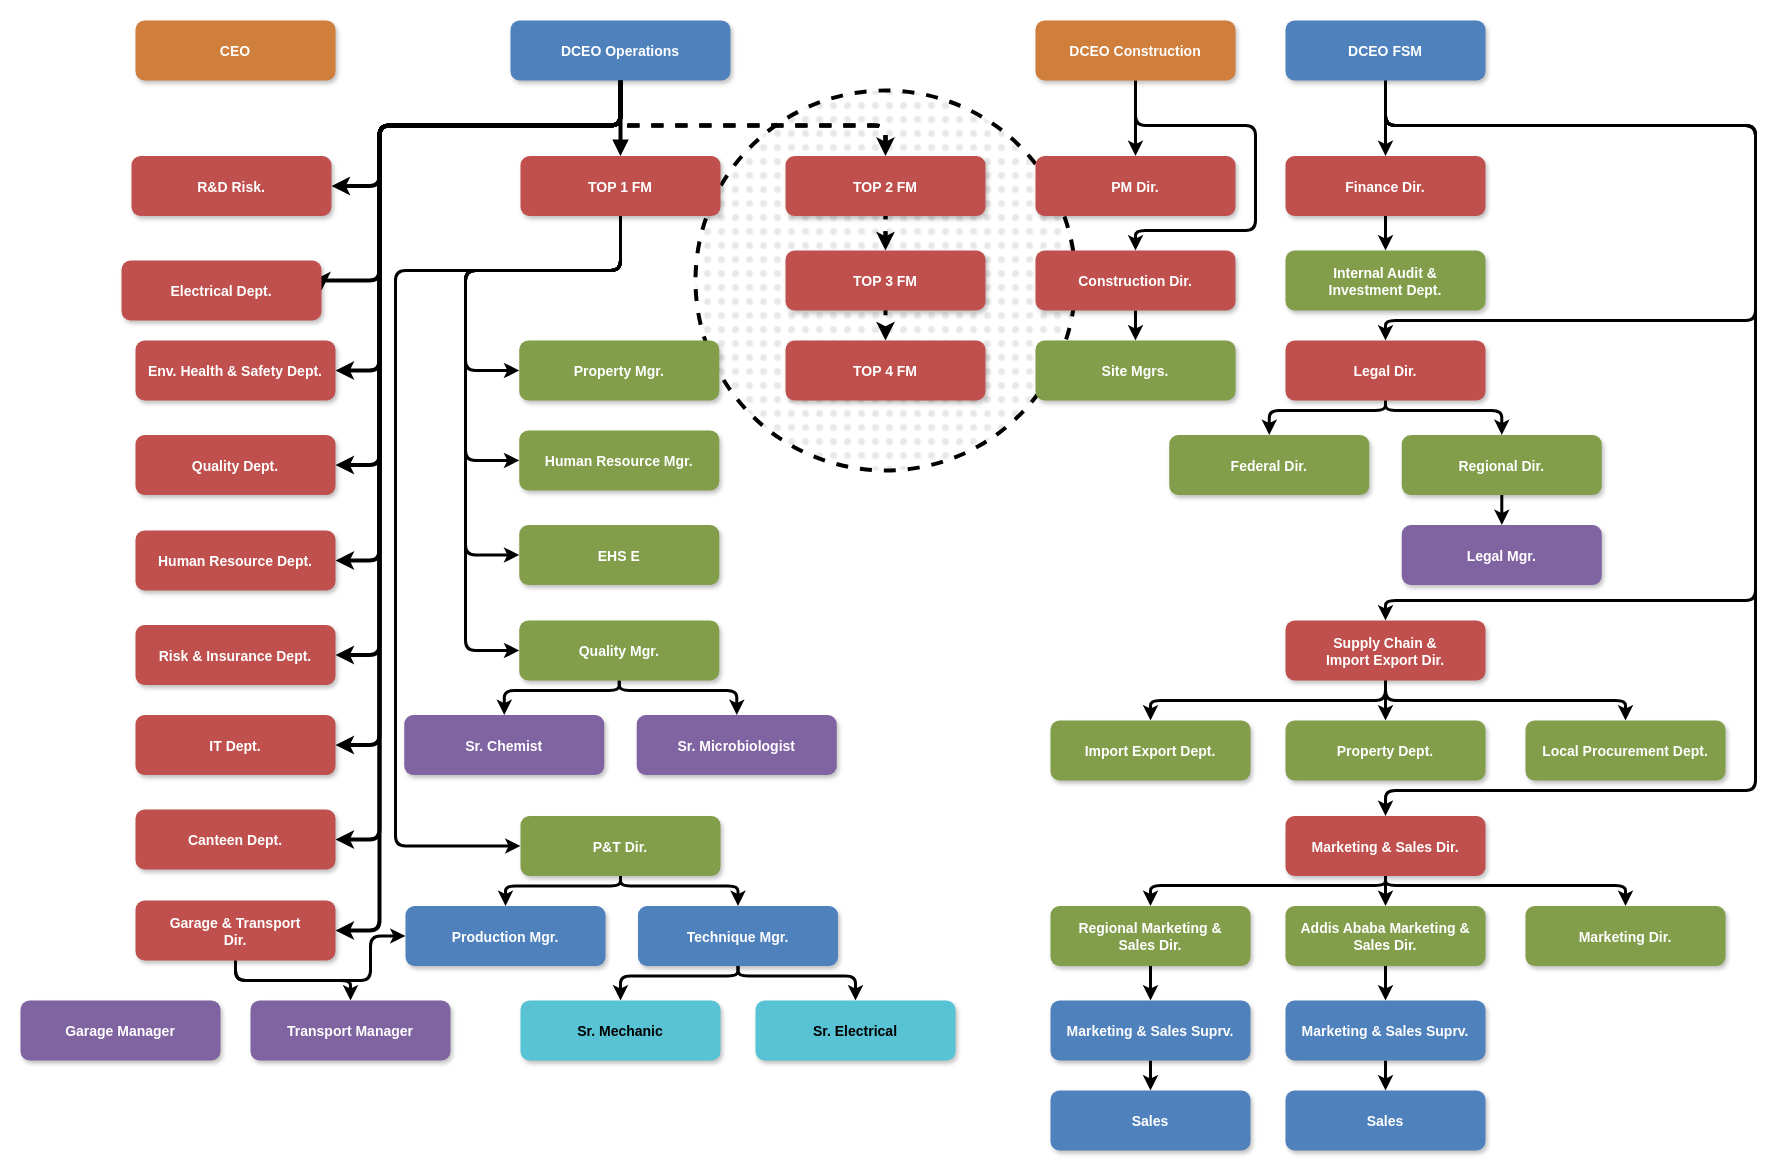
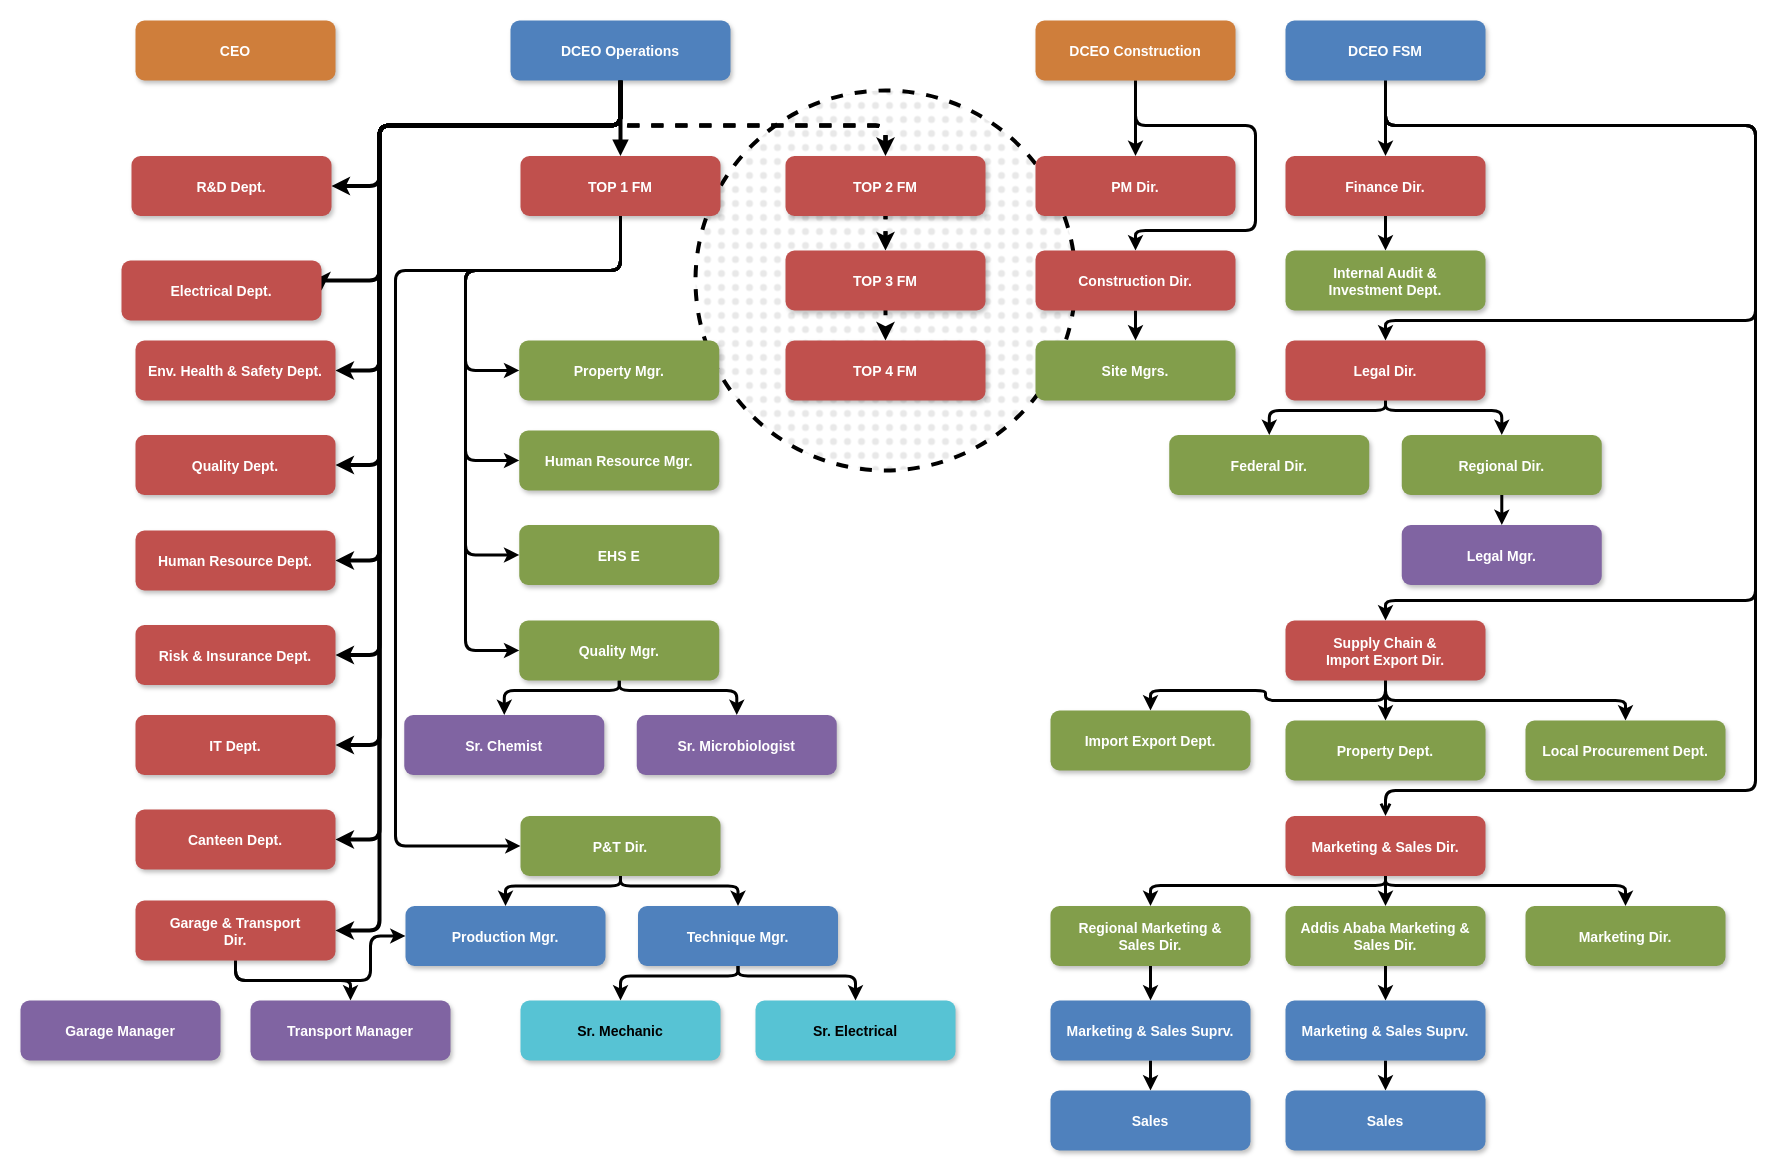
(231, 187) -> (231, 187)
(1151, 751) -> (1151, 741)
(1386, 795) -> (1386, 801)
